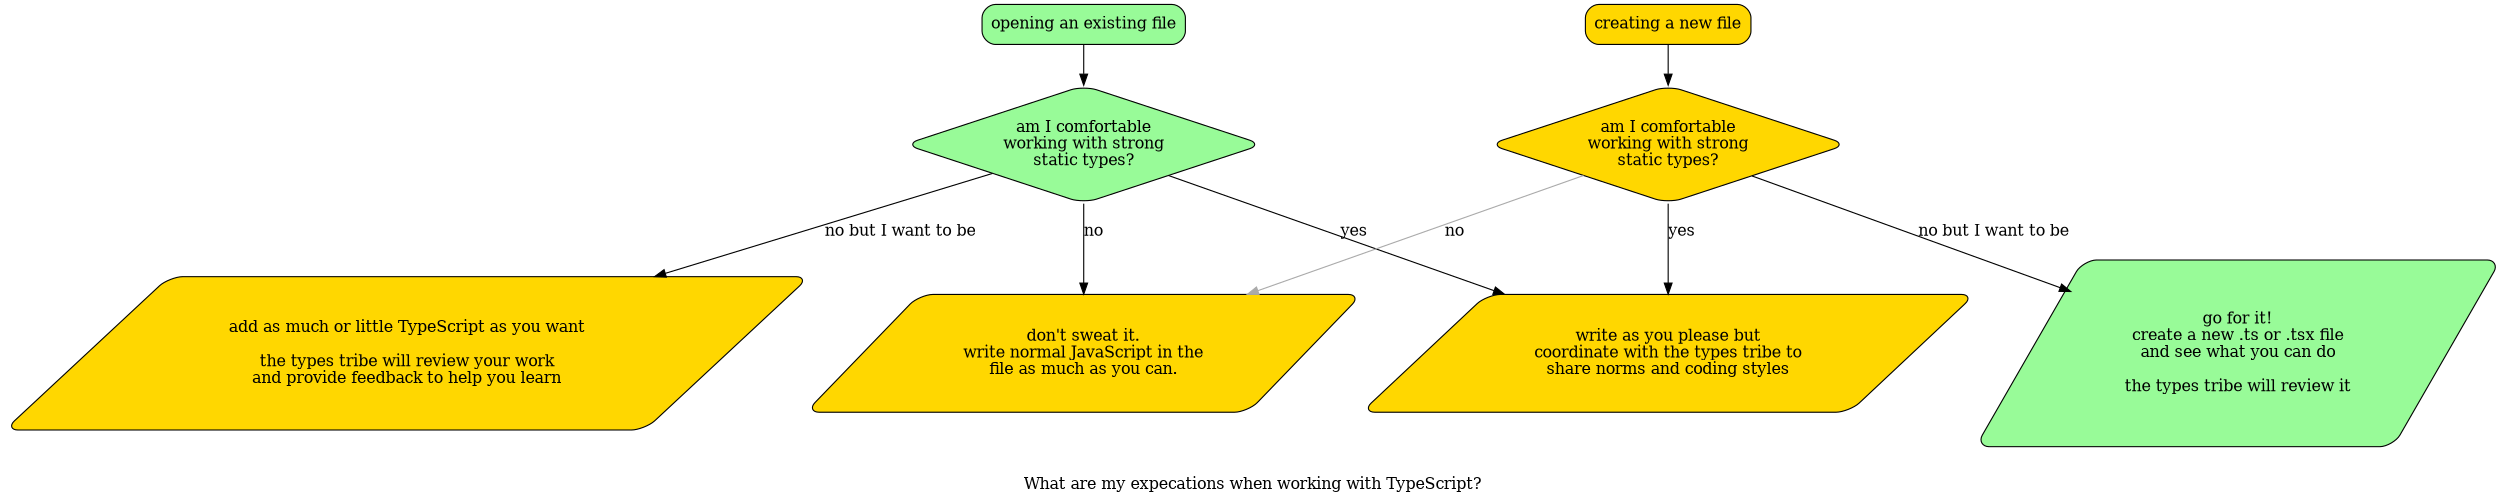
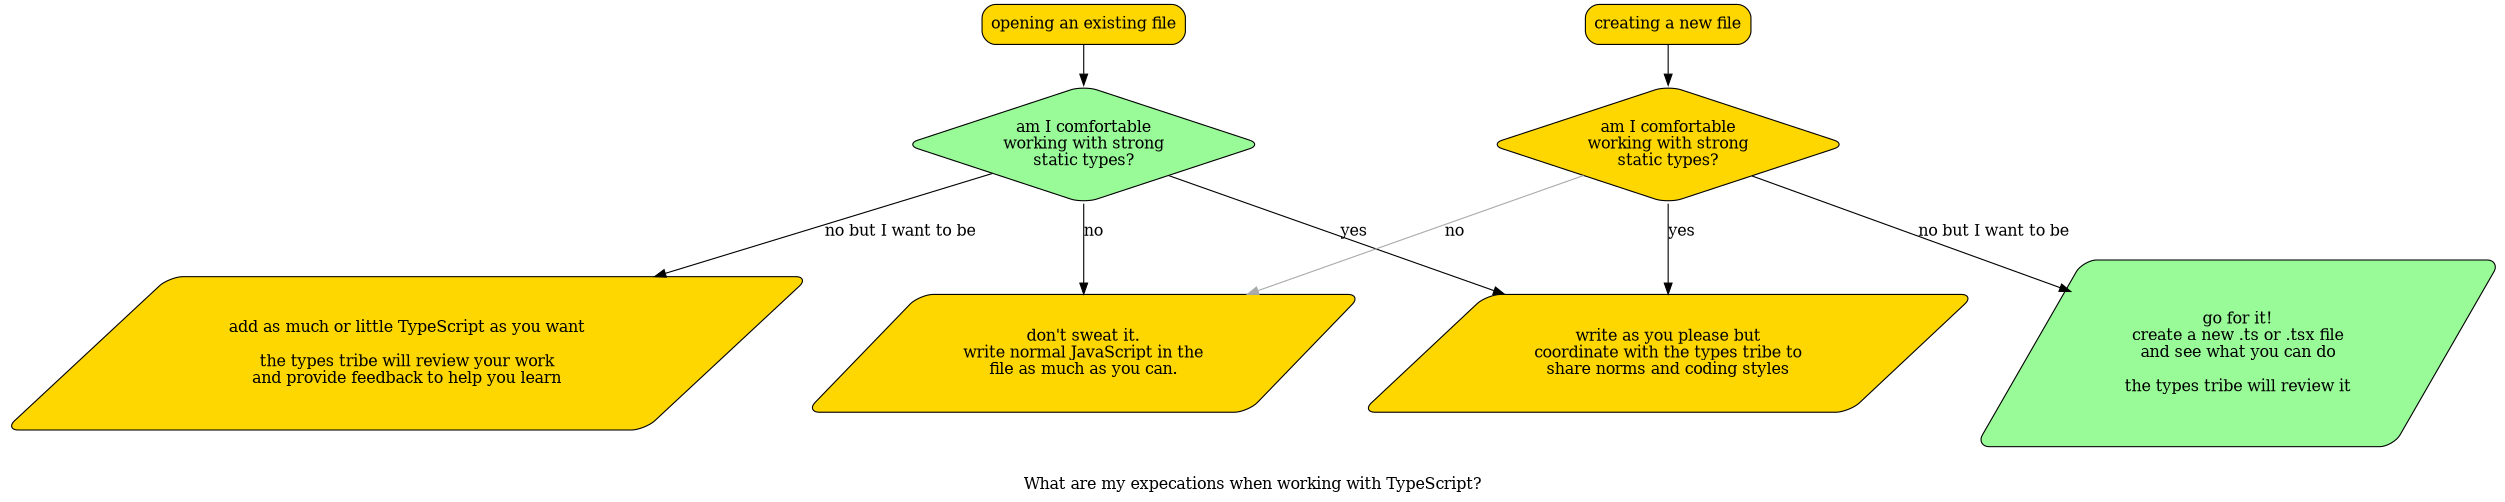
(1084, 24) -> (1084, 24)
